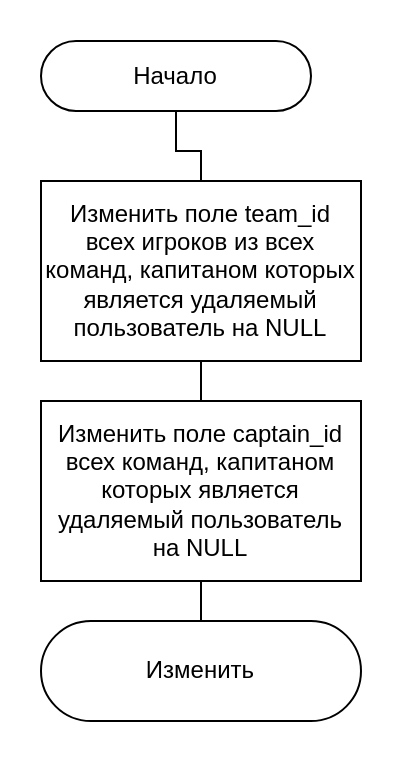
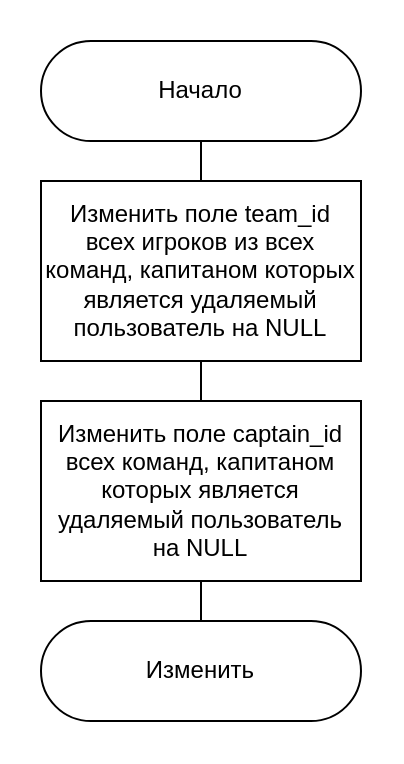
(176, 76) -> (201, 91)
